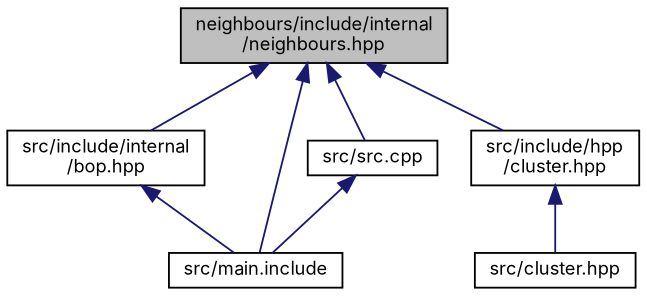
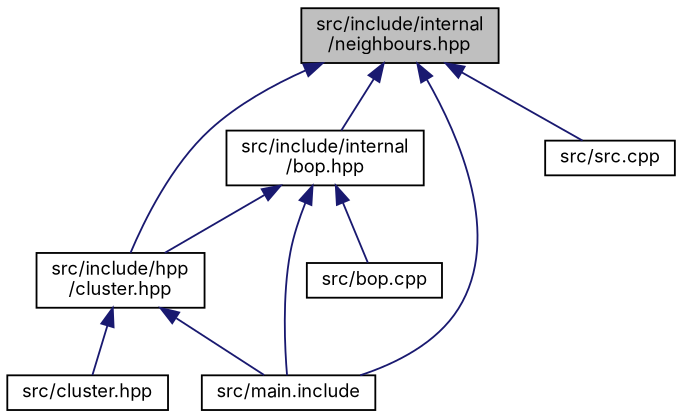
(314, 36) -> (400, 36)
(307, 220) -> (220, 347)
none -> (215, 224)
none -> (374, 280)
